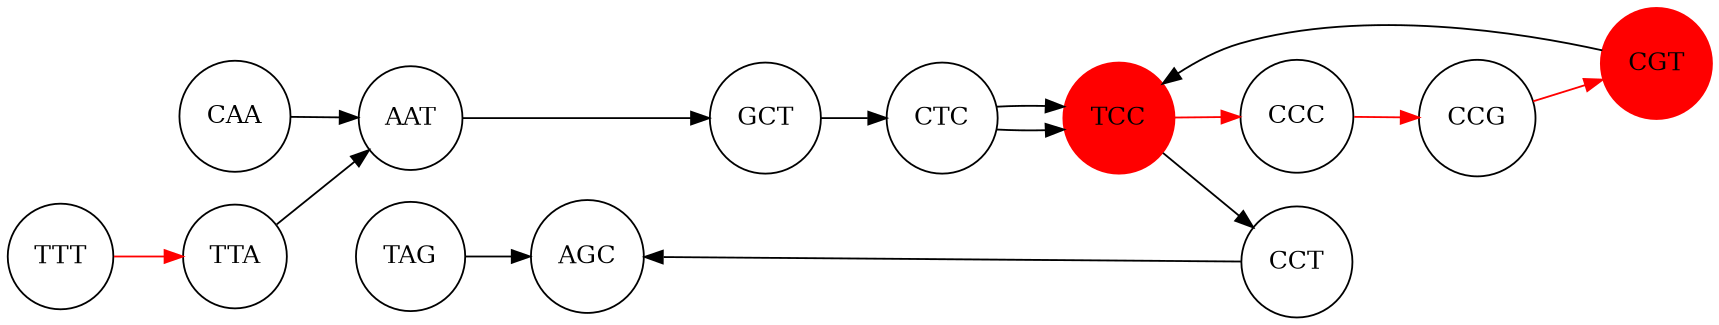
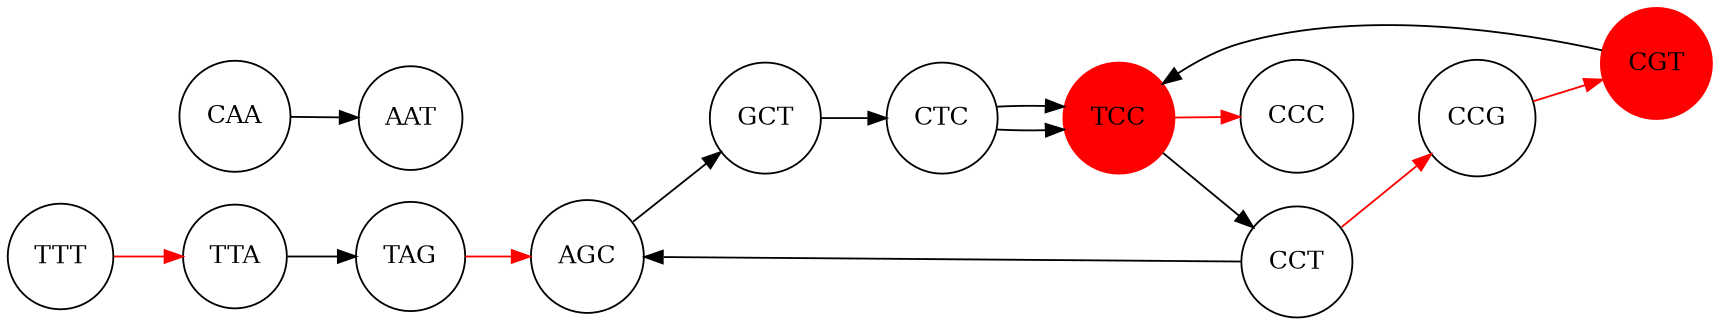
(1377, 117) -> (1379, 197)
(577, 118) -> (670, 192)
(316, 193) -> (313, 256)
(488, 256) -> (488, 256)
